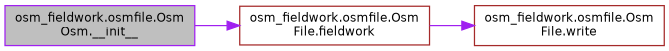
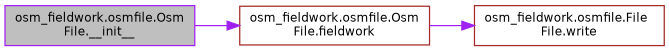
(100, 26) -> (100, 26)
(569, 26) -> (569, 26)
